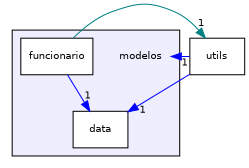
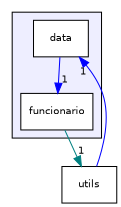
(141, 56) -> none
(76, 89) -> (59, 70)
